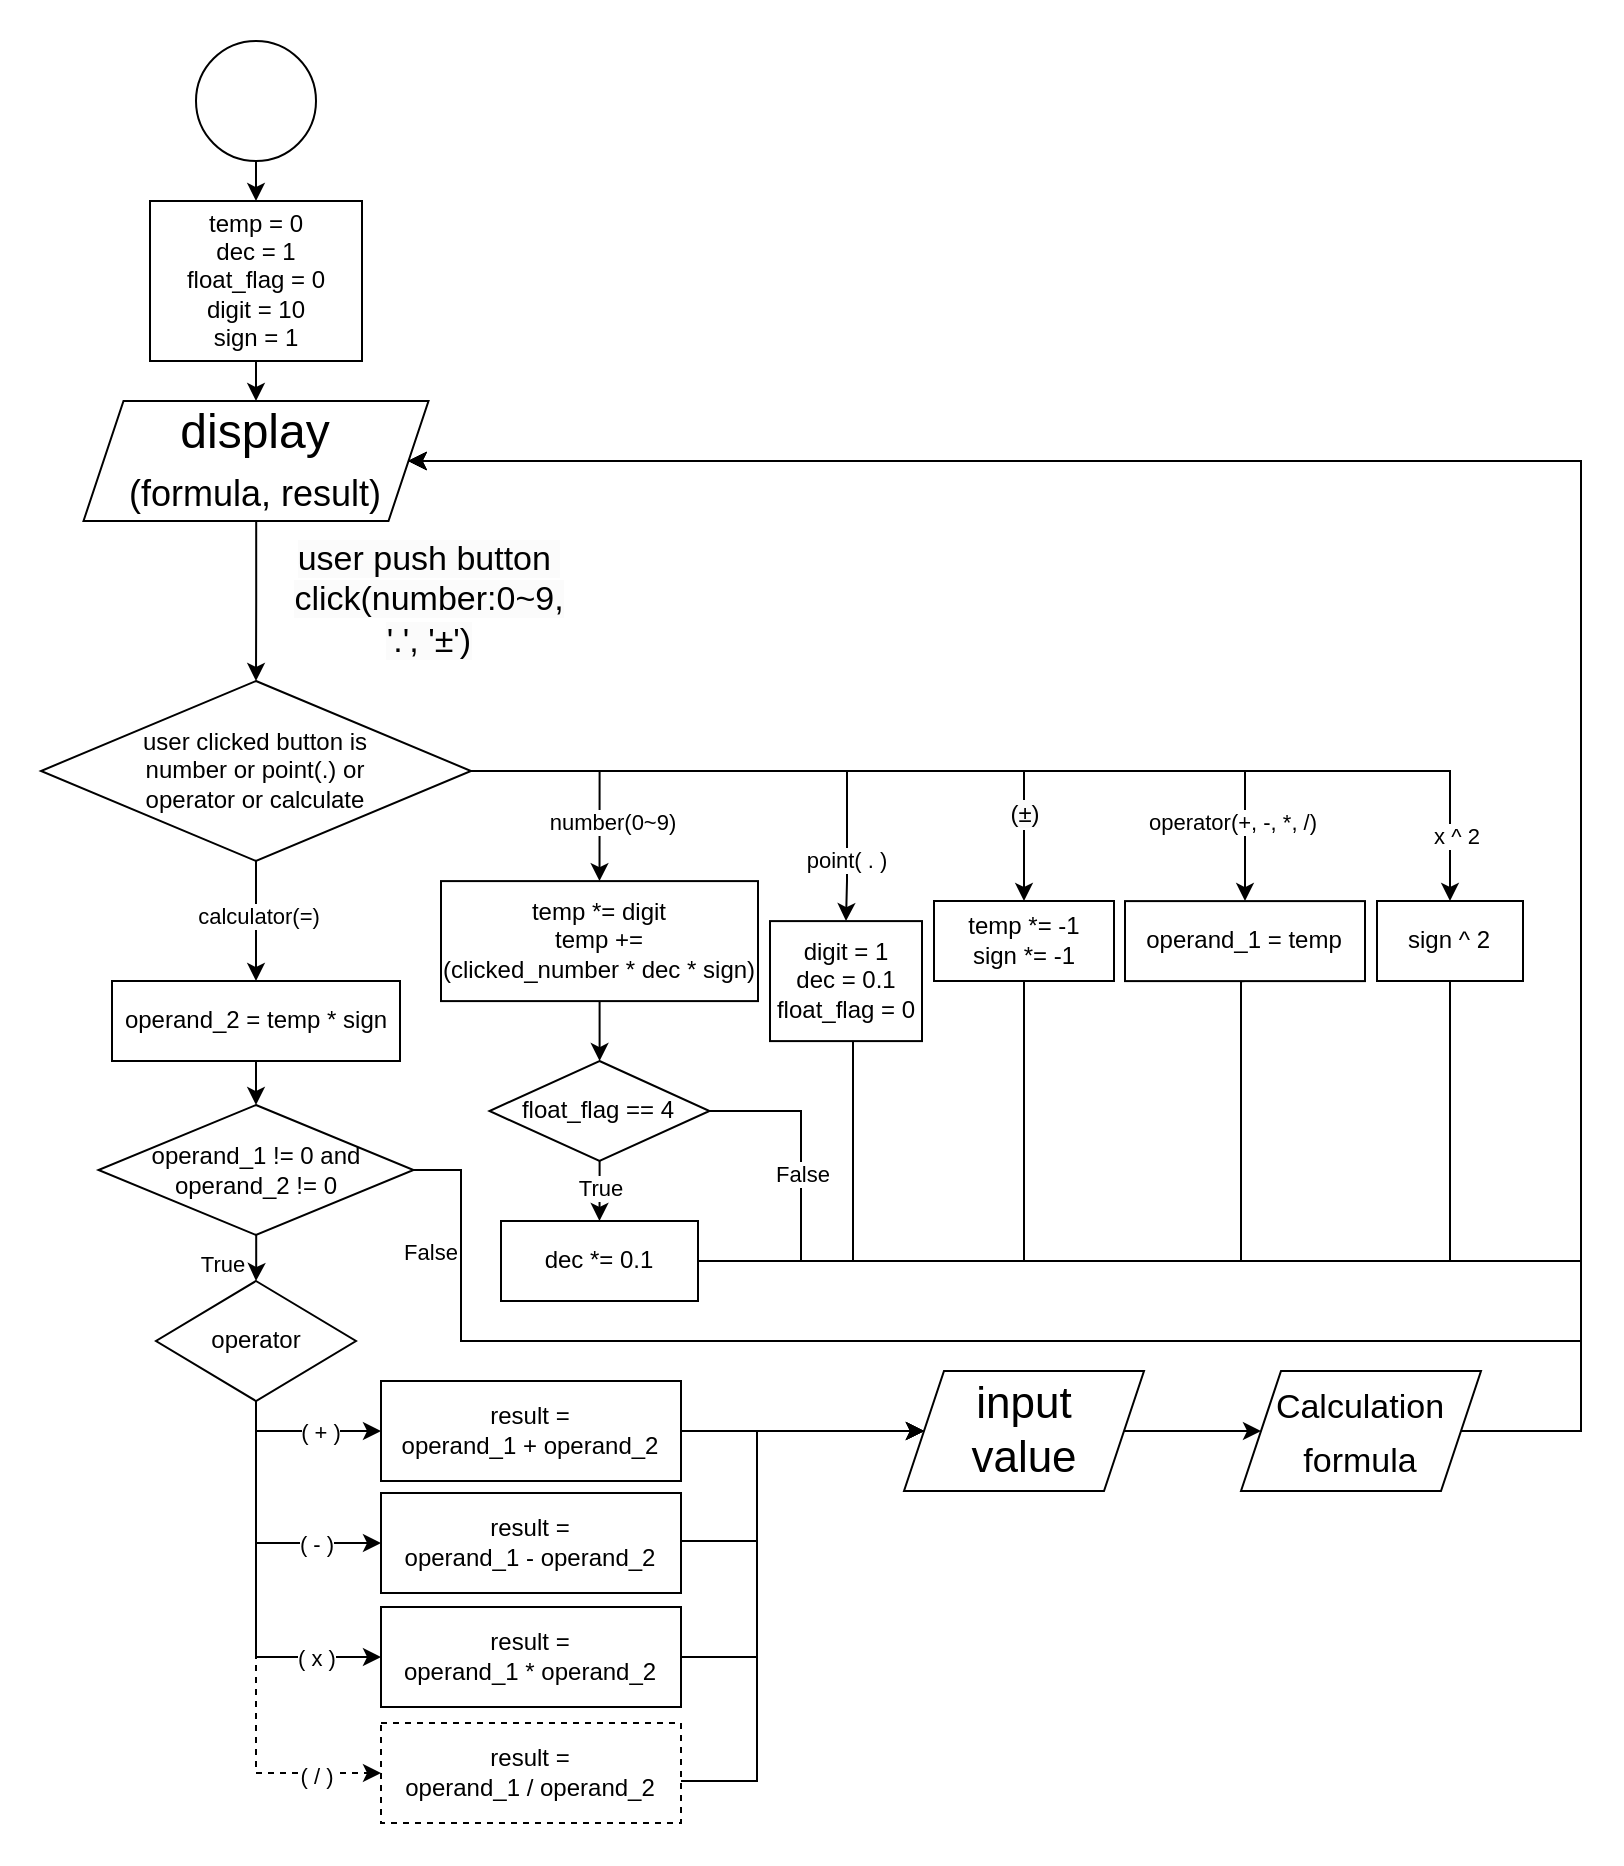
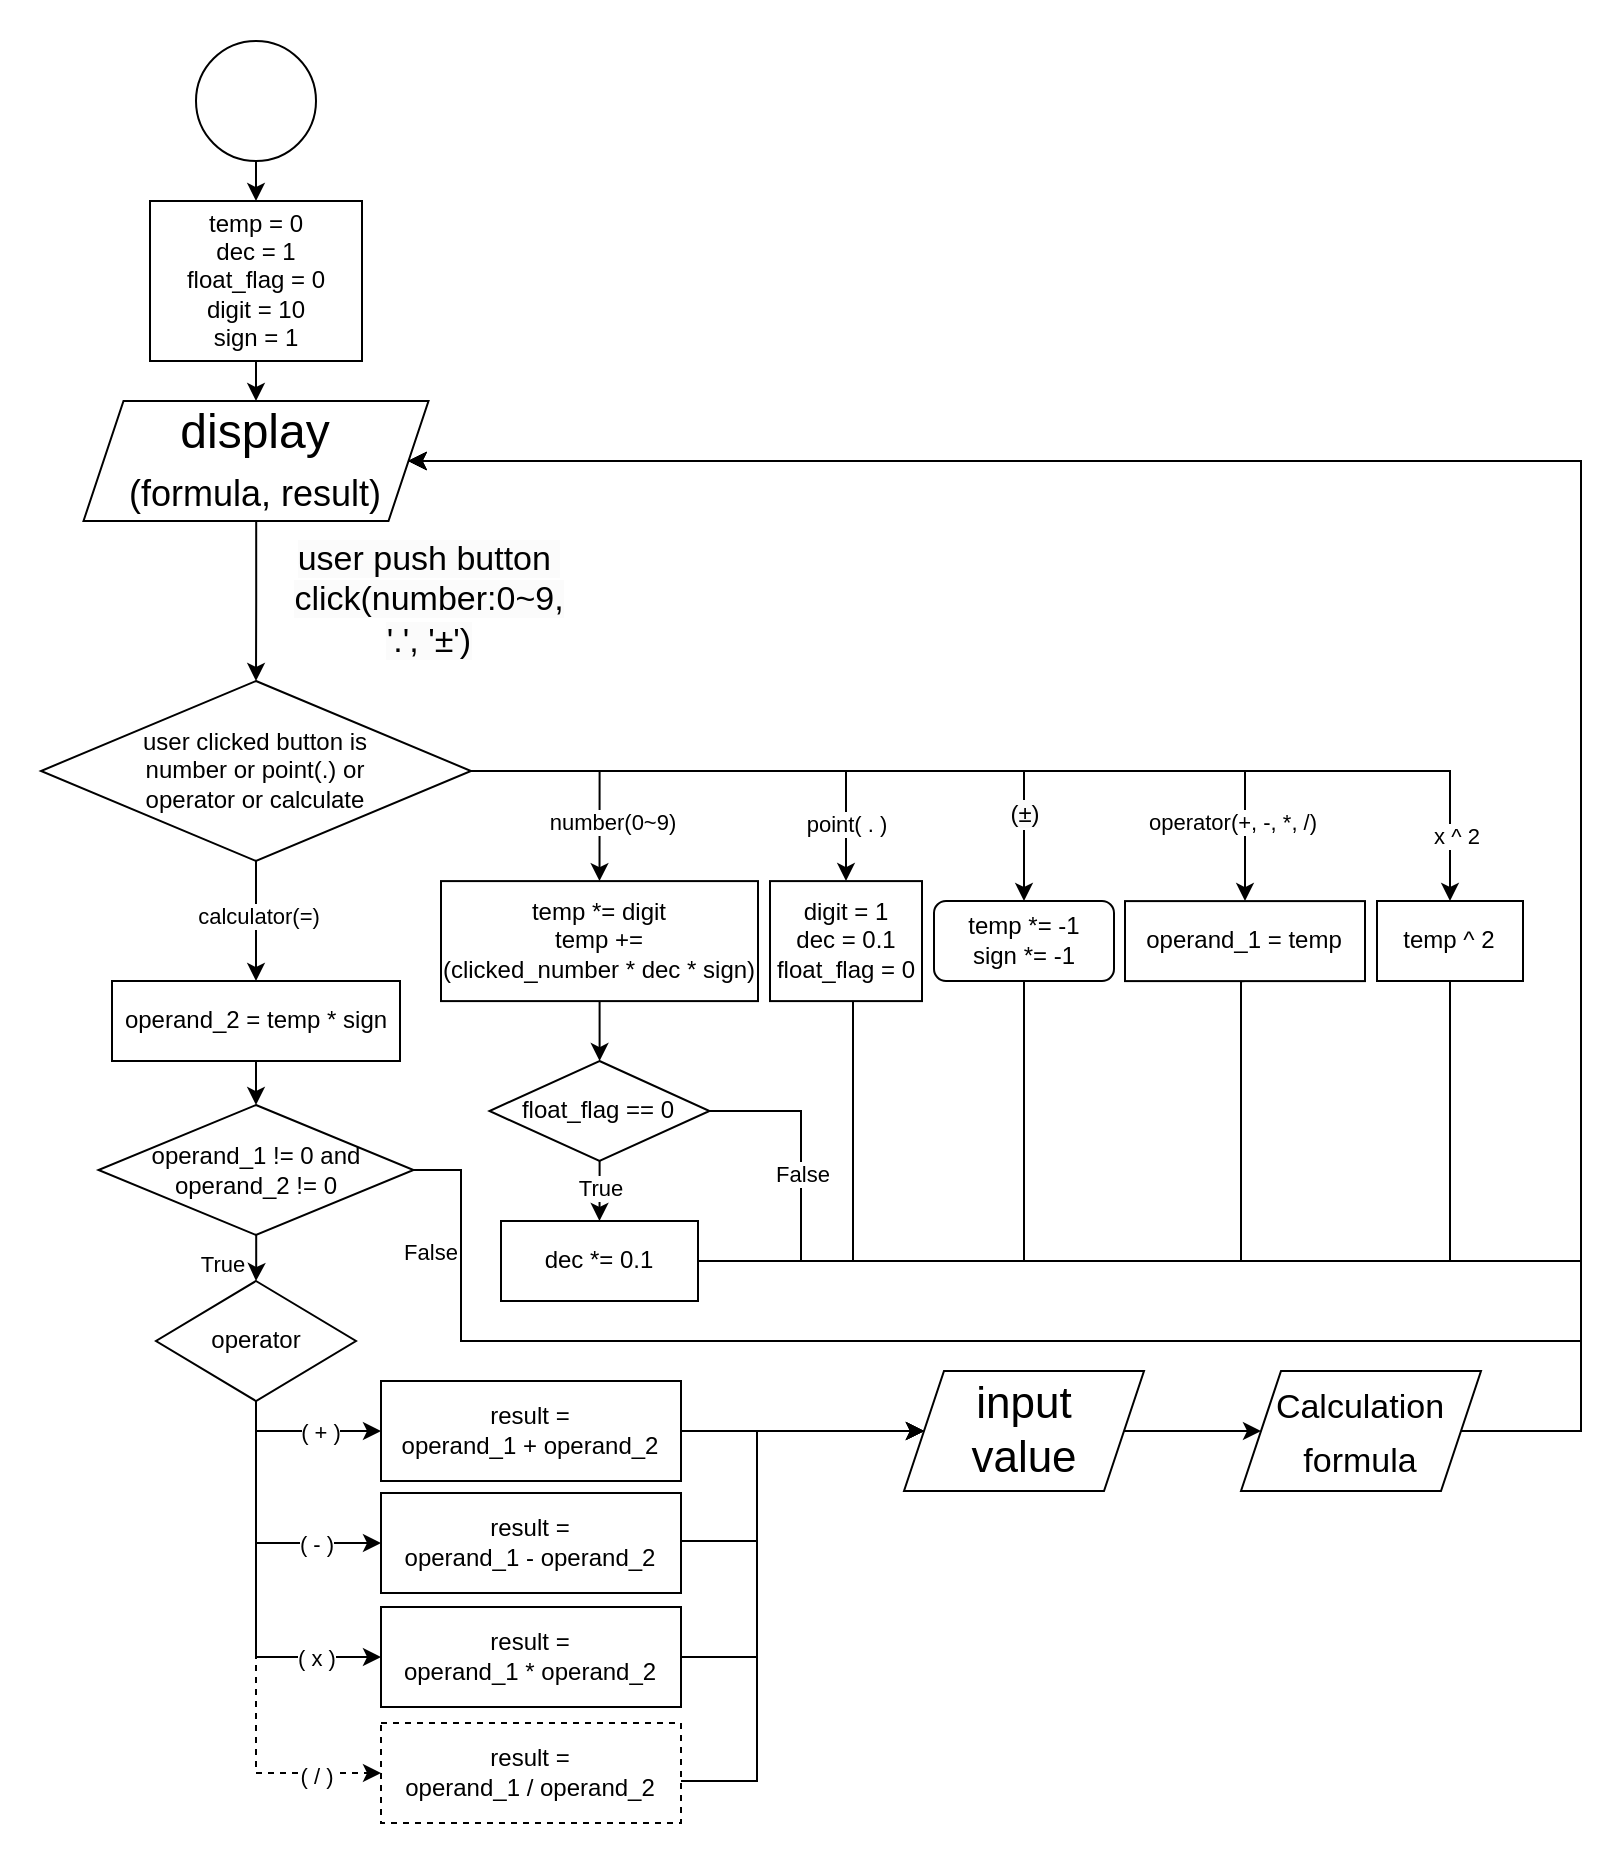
(1024, 941) -> (1024, 941)
(1450, 941) -> (1450, 941)
(846, 981) -> (846, 941)
(599, 1111) -> (599, 1111)
